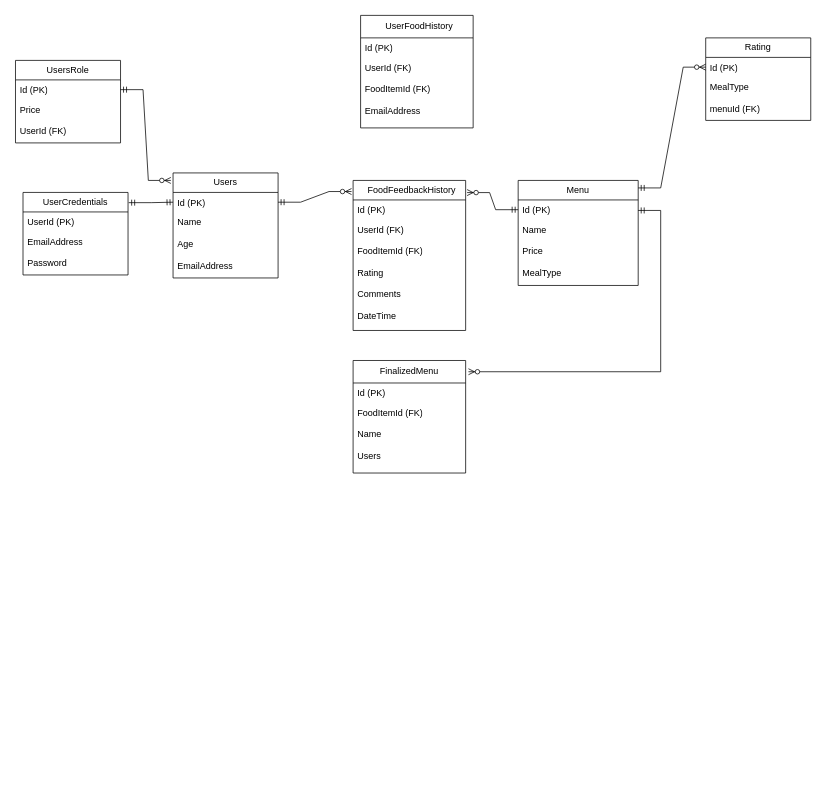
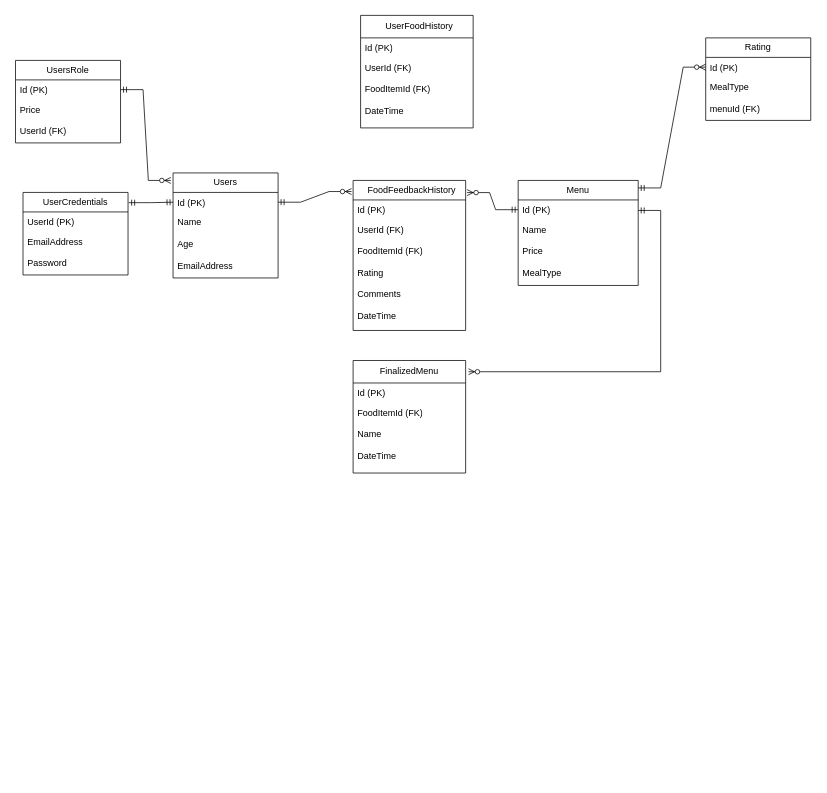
(402, 79) -> (402, 79)
(394, 424) -> (394, 424)
